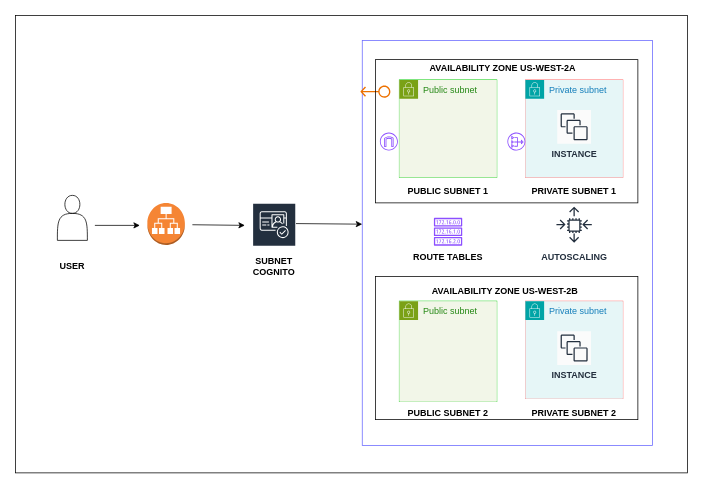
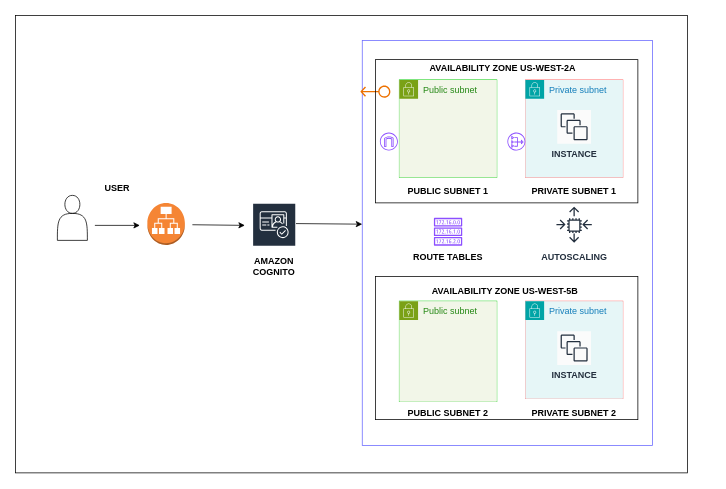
(72, 267) -> (117, 188)
(274, 267) -> (274, 267)
(505, 291) -> (505, 291)
